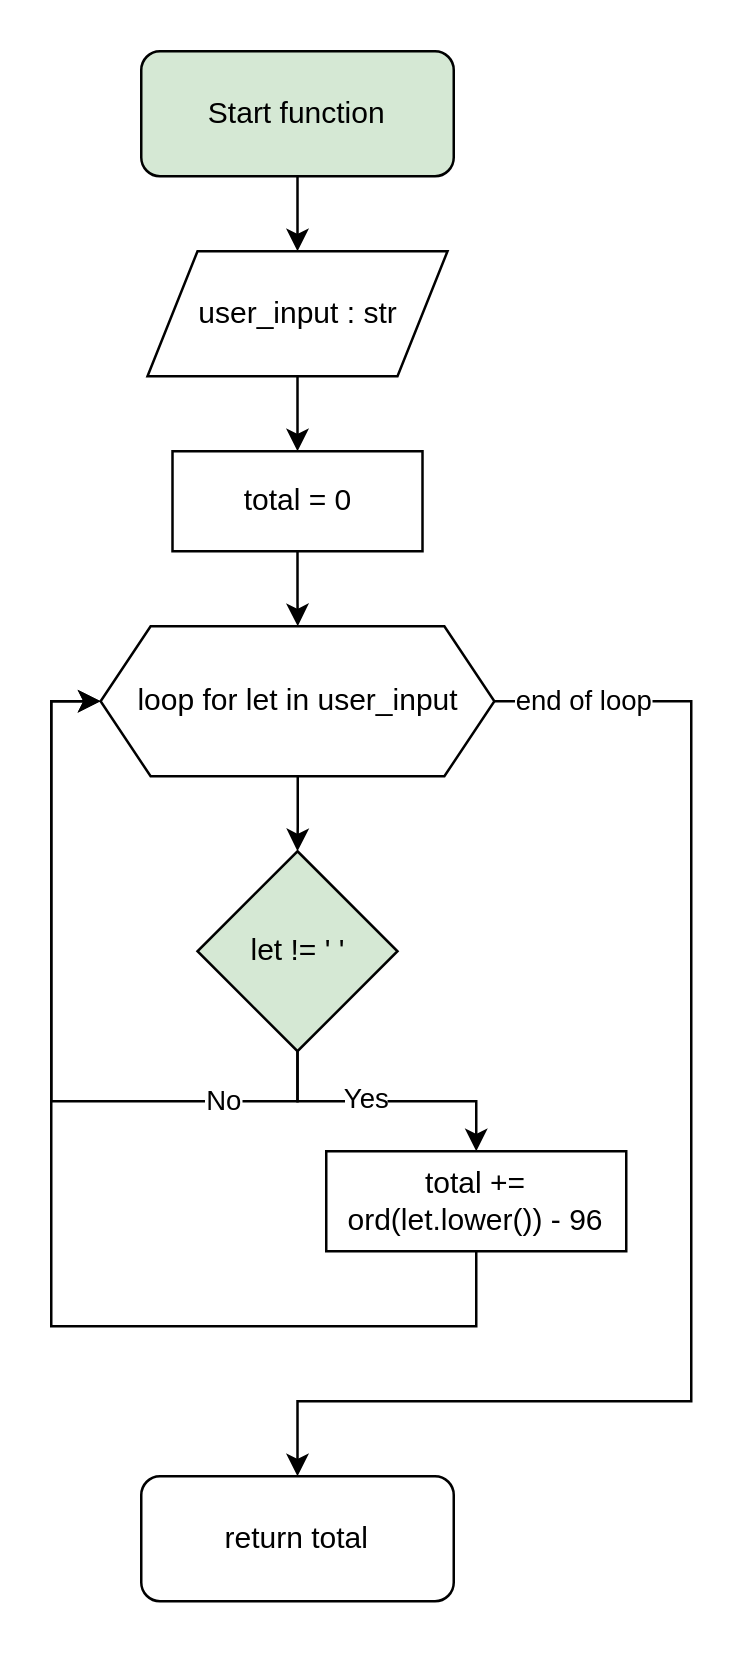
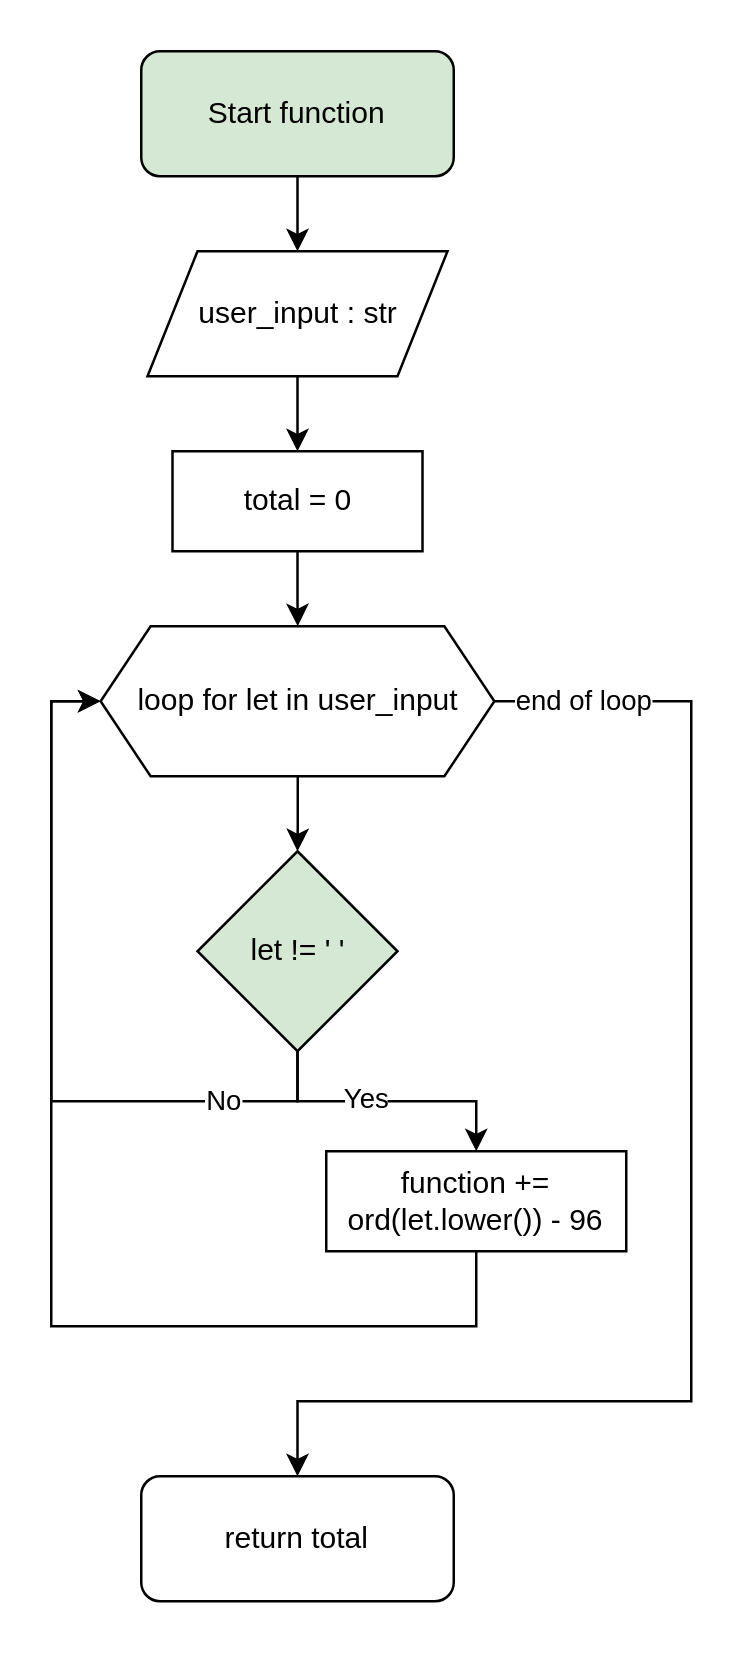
(476, 1201) -> (476, 1201)
